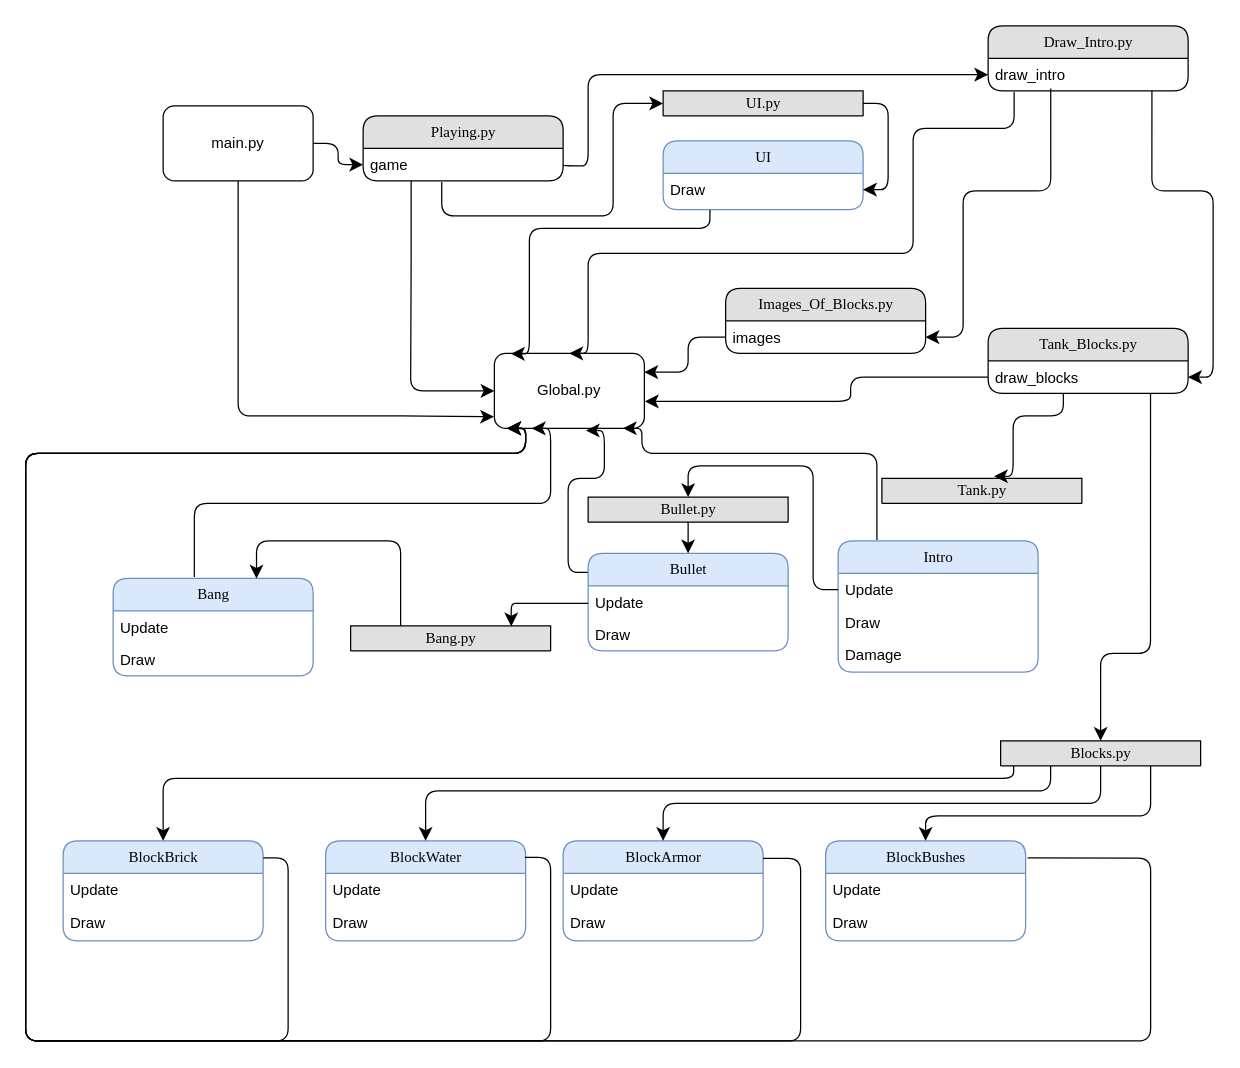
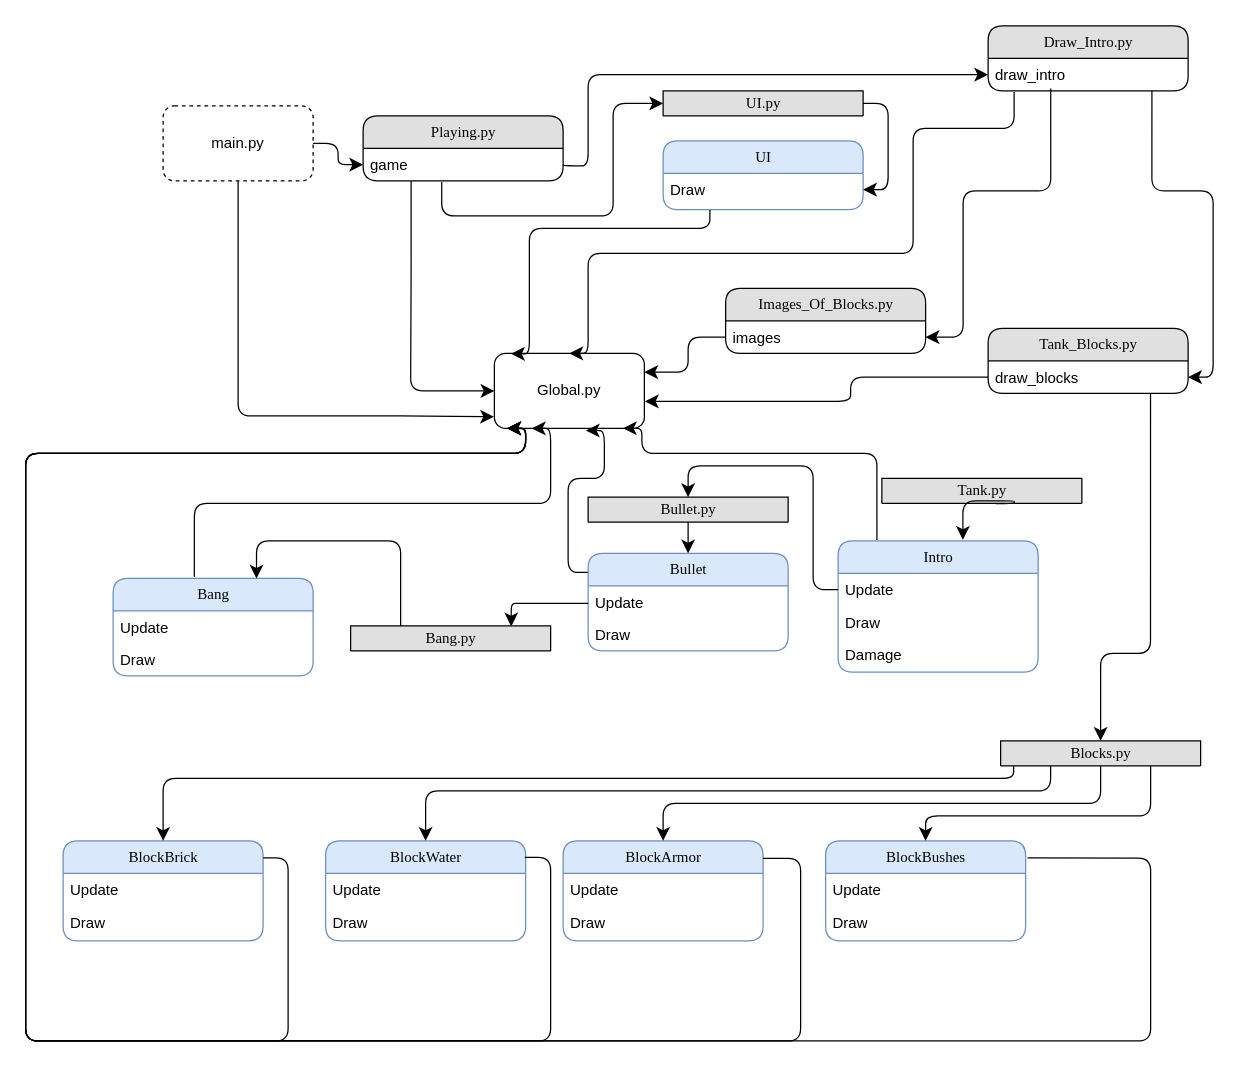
(238, 143) -> (238, 143)
(1015, 420) -> none
none -> (979, 501)
